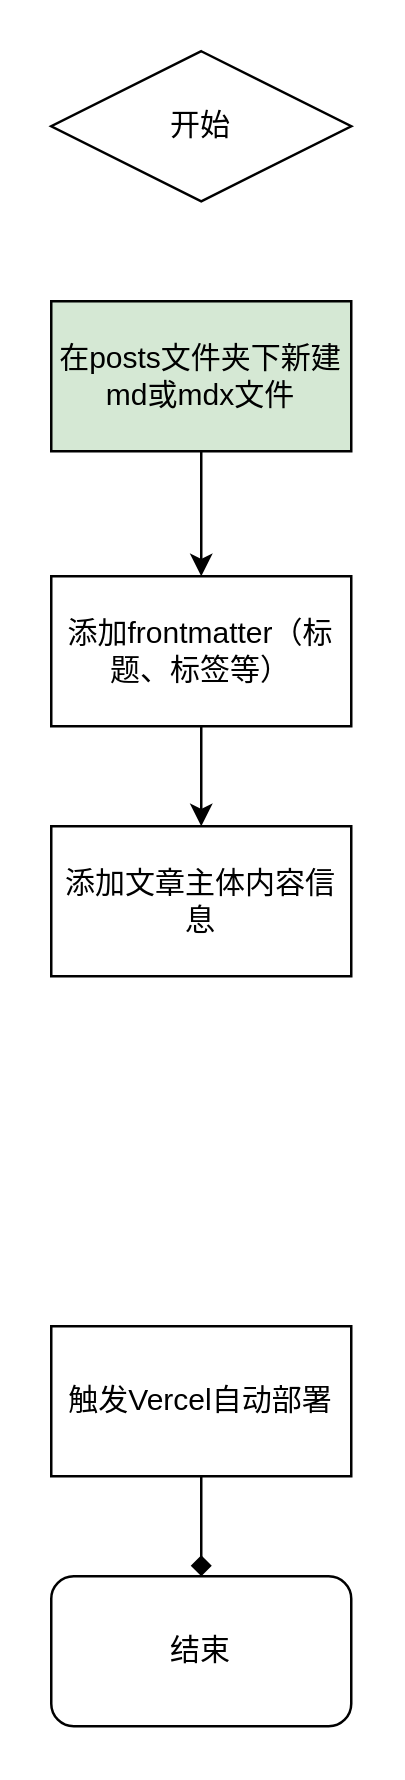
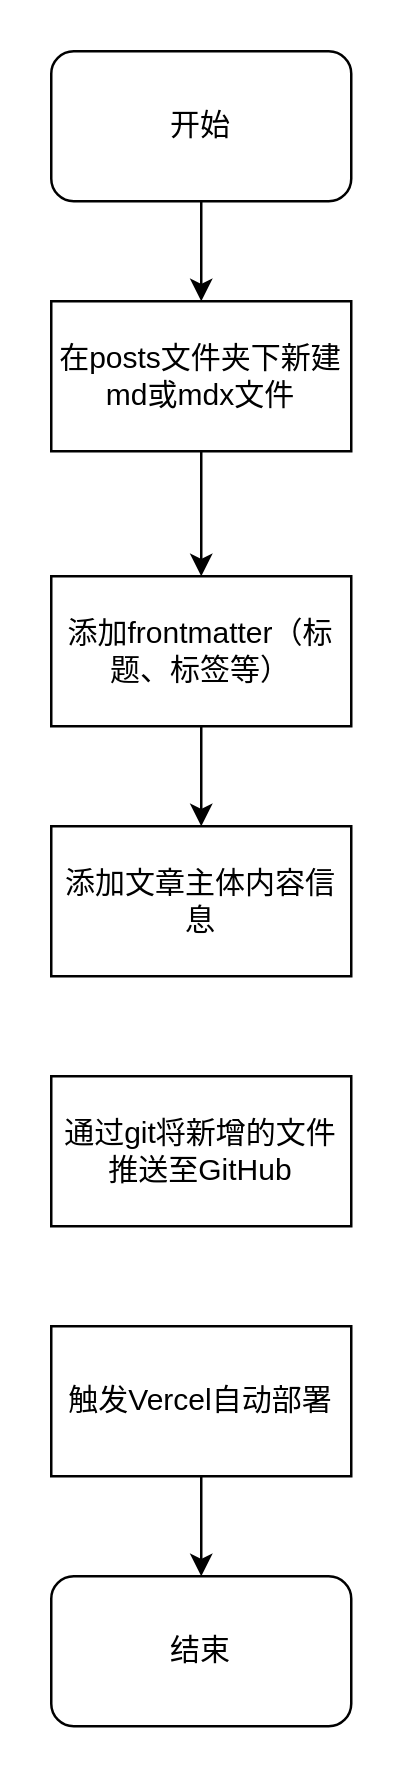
(201, 126) -> (201, 126)
none -> (201, 243)
(201, 376) -> (201, 376)
none -> (201, 1151)
(201, 1556) -> (201, 1557)
